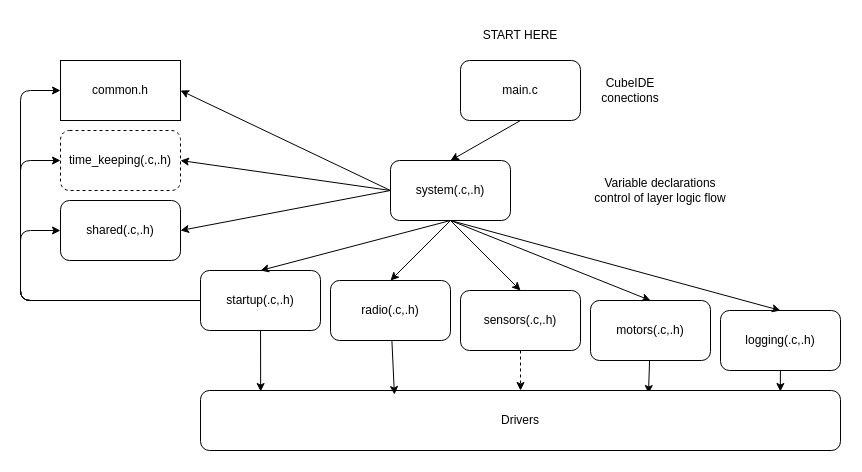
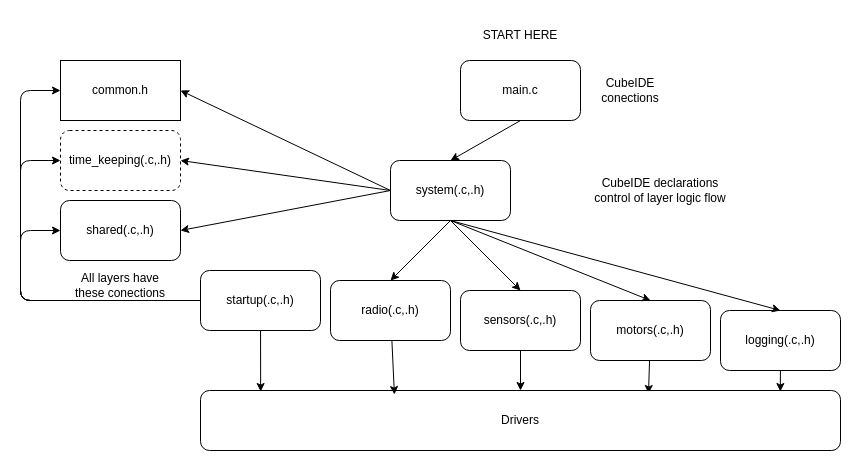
(661, 191) -> (661, 191)
(356, 245) -> none
none -> (121, 286)
(521, 367) -> (521, 367)
